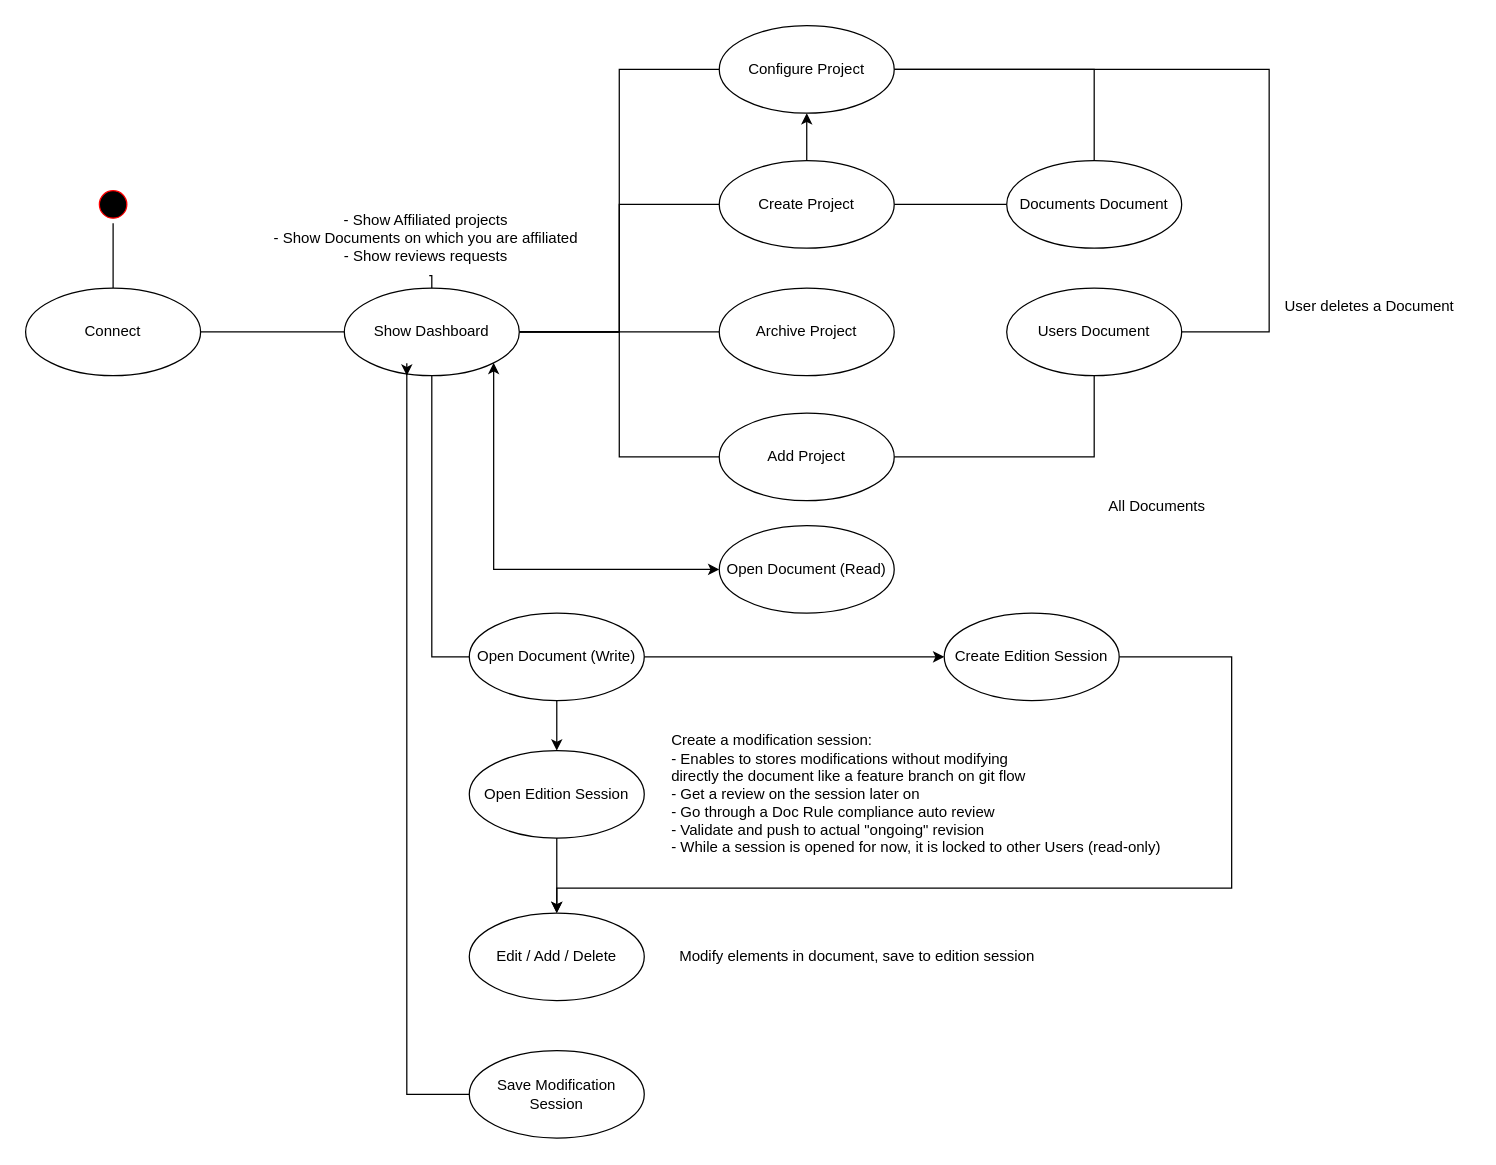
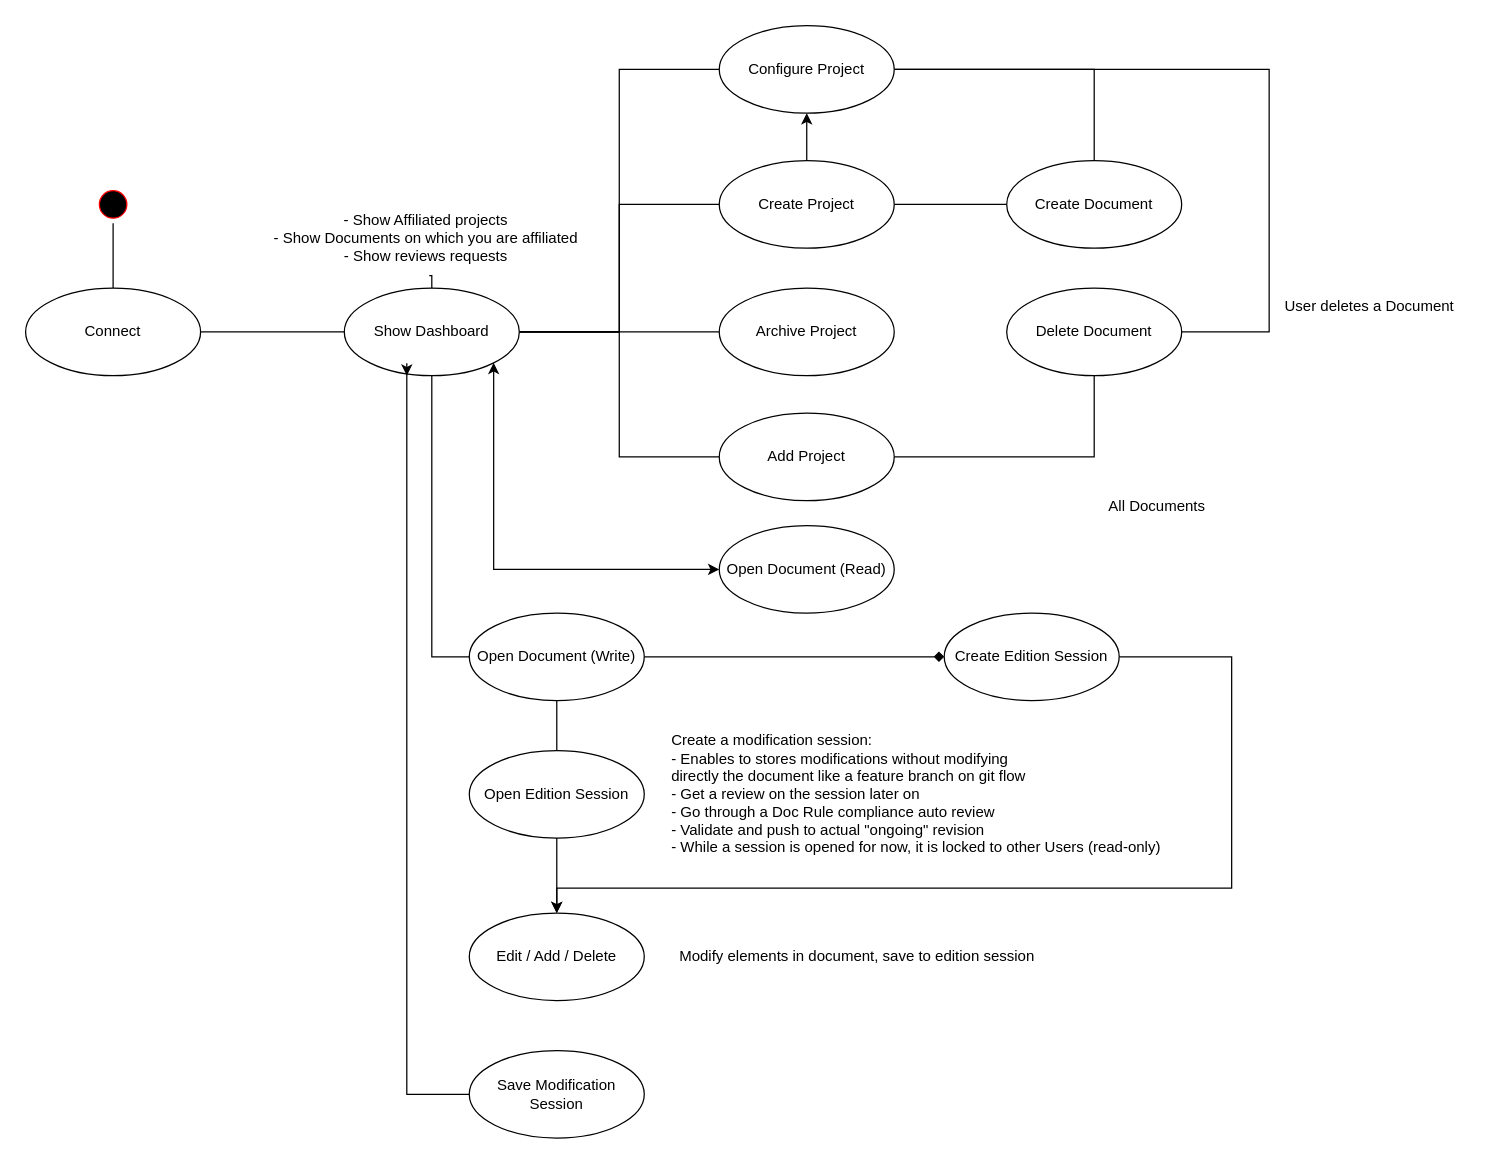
(1094, 204) -> (1094, 204)
(1094, 332) -> (1094, 332)
(934, 657) -> (933, 657)
(557, 741) -> (557, 744)
